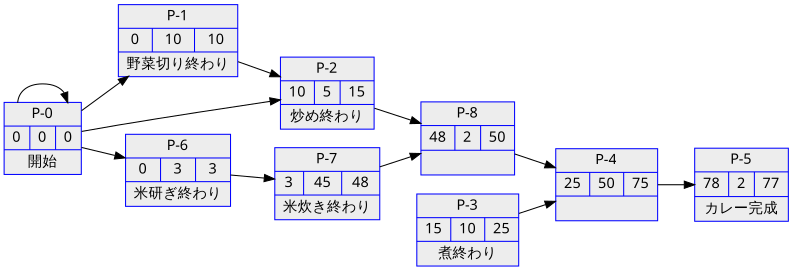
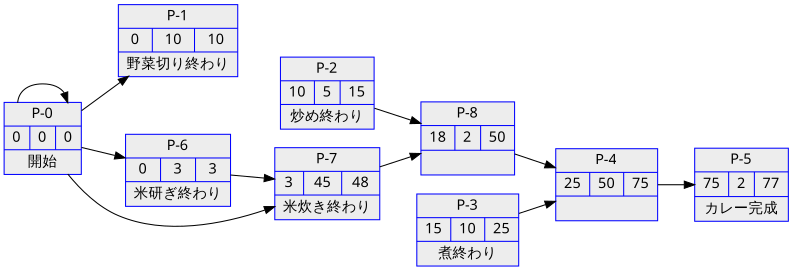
(254, 67) -> none
(176, 116) -> (159, 225)
(438, 137) -> (438, 137)
(712, 184) -> (712, 184)
